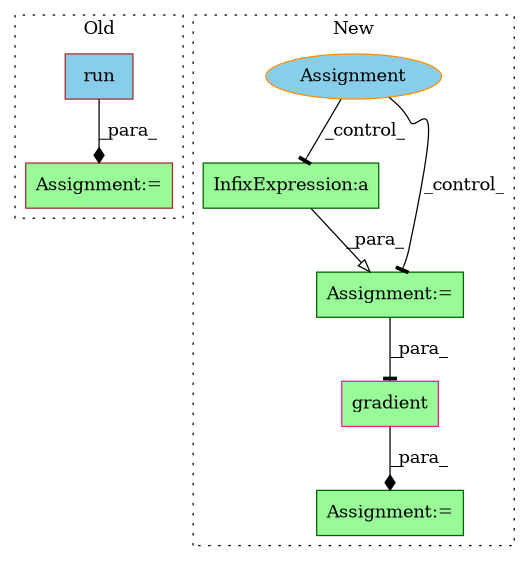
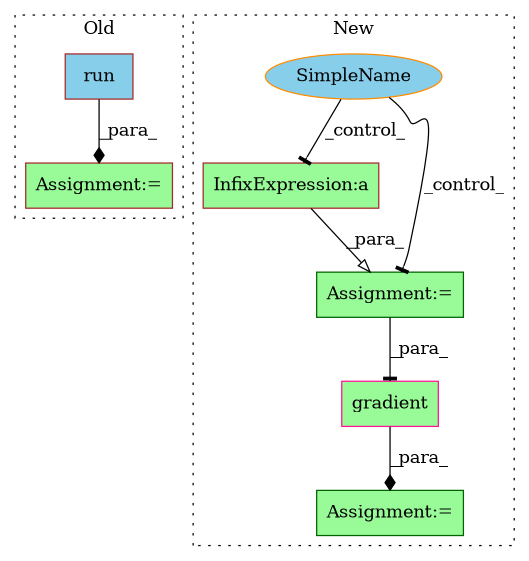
(354, 77) -> (354, 77)
(291, 186) -> (291, 186)
